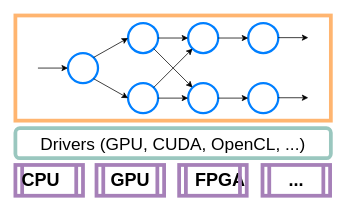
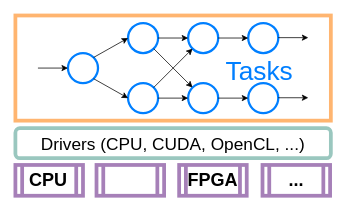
none -> (259, 70)
(173, 144) -> (173, 144)
(41, 180) -> (48, 180)
(130, 180) -> none
(220, 180) -> (213, 180)
